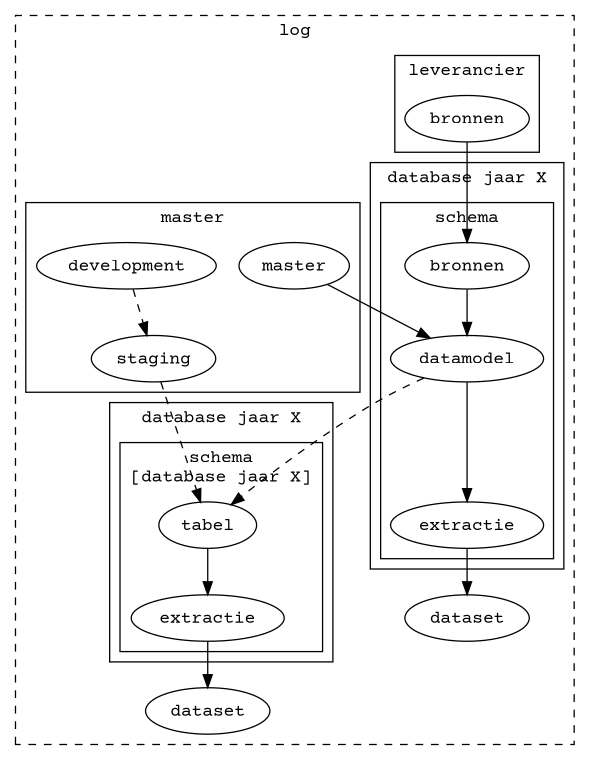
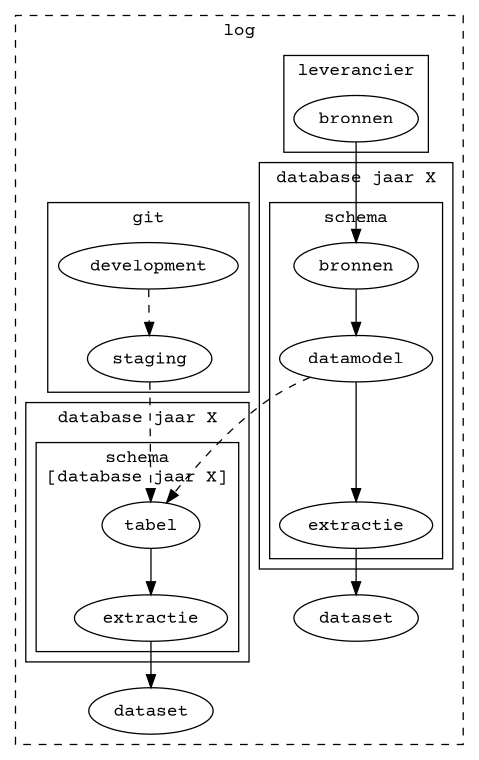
(193, 217) -> (148, 217)
(294, 266) -> none
